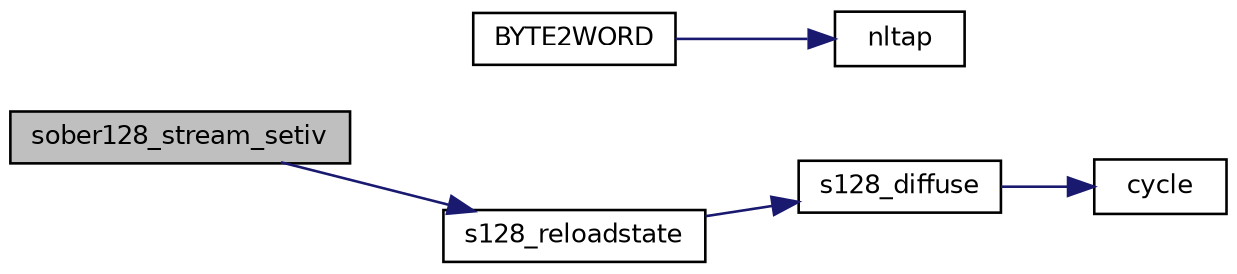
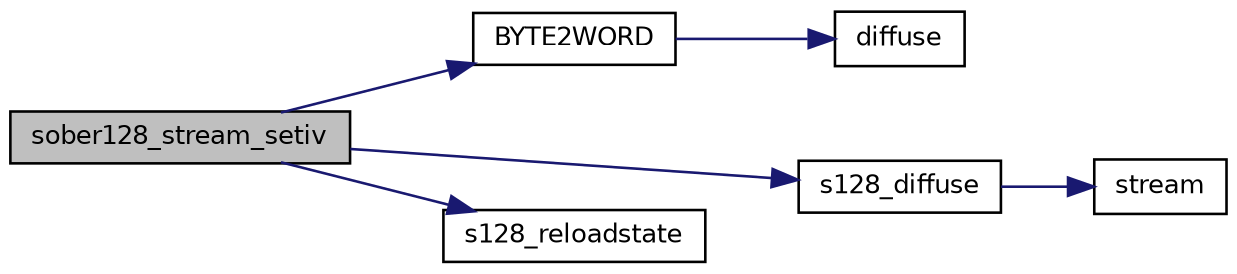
(900, 39) -> (900, 39)
none -> (365, 91)
(1160, 187) -> (1160, 187)
(739, 211) -> (561, 164)
